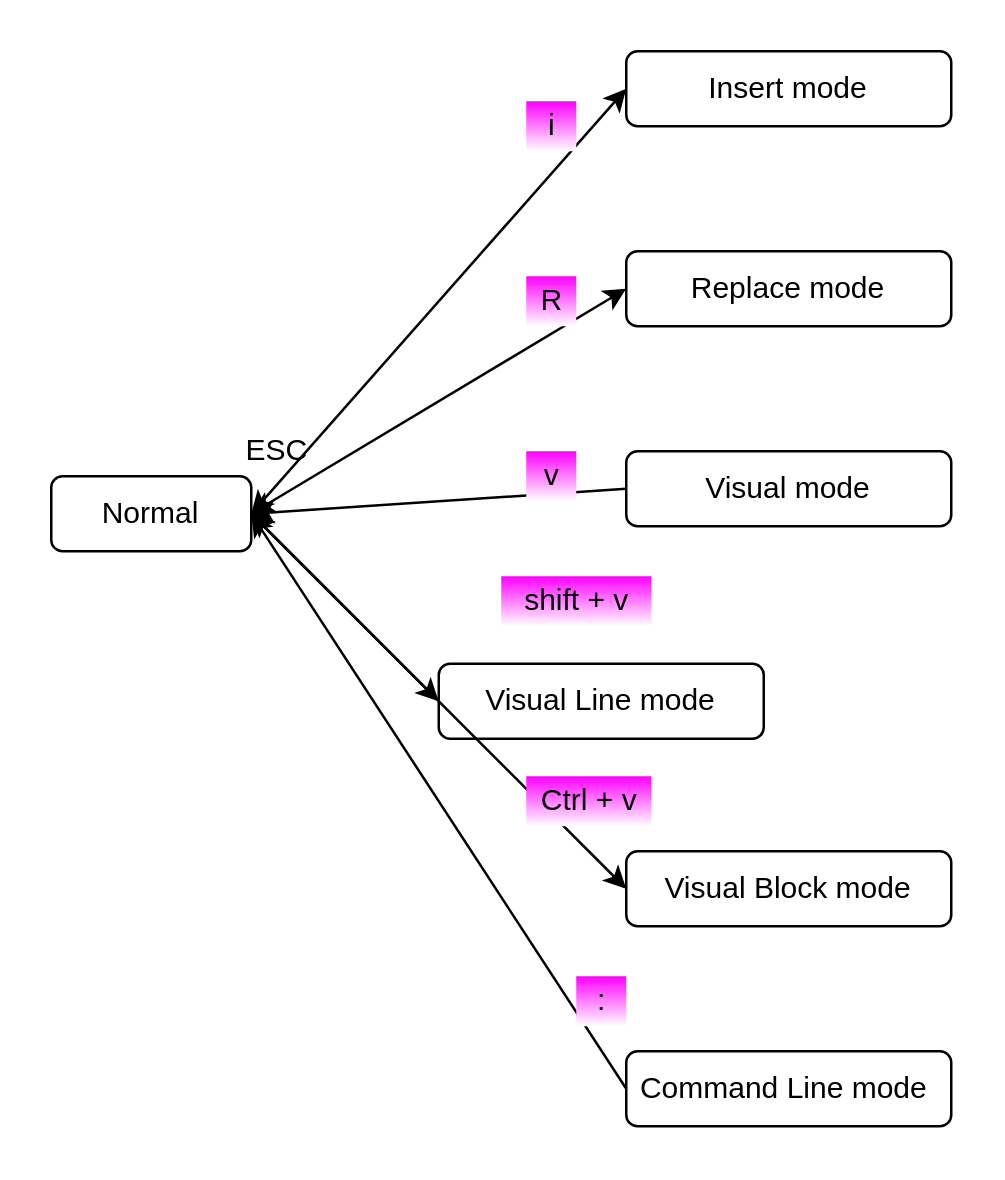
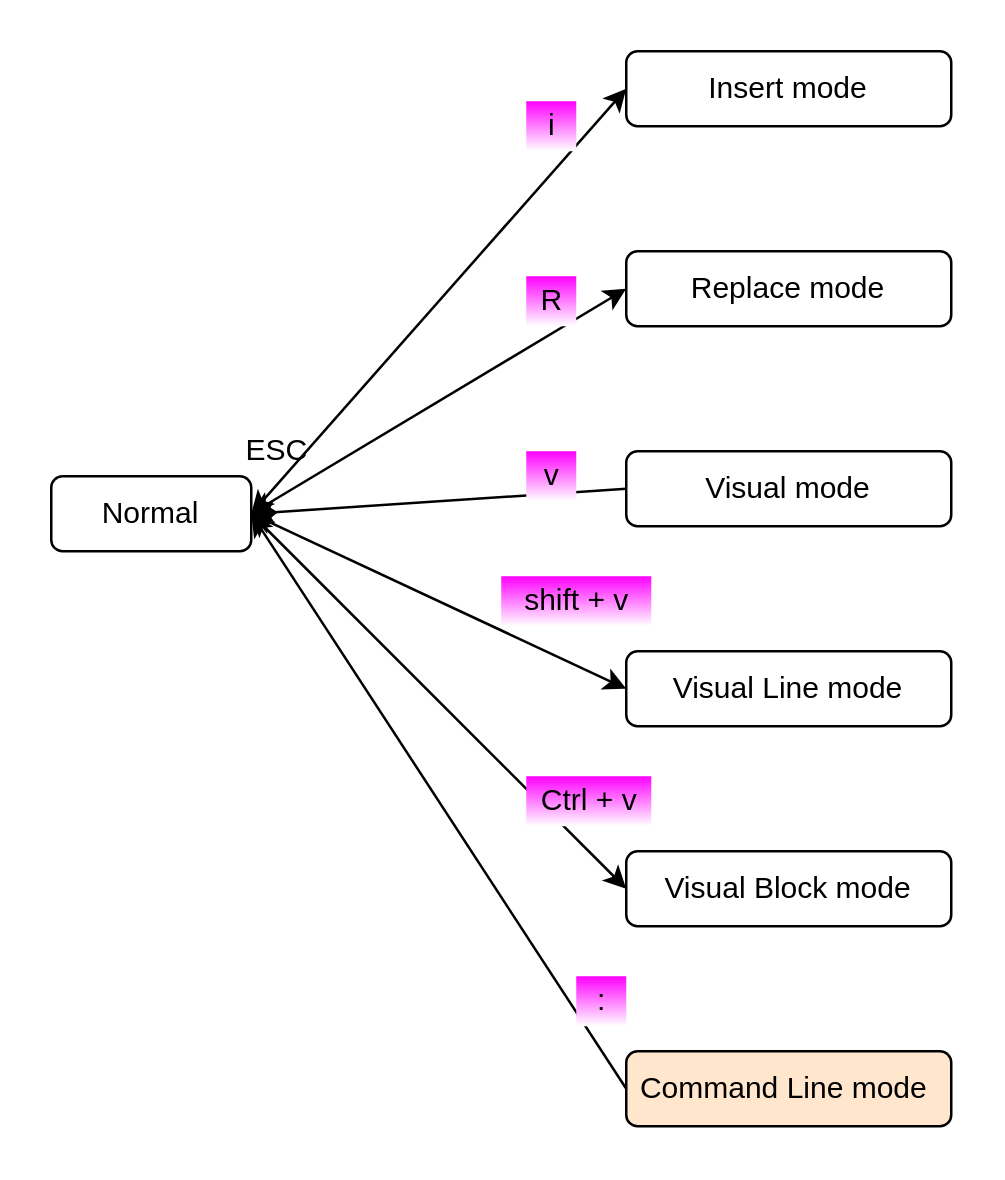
(601, 701) -> (789, 689)
(789, 1089) -> (789, 1089)
